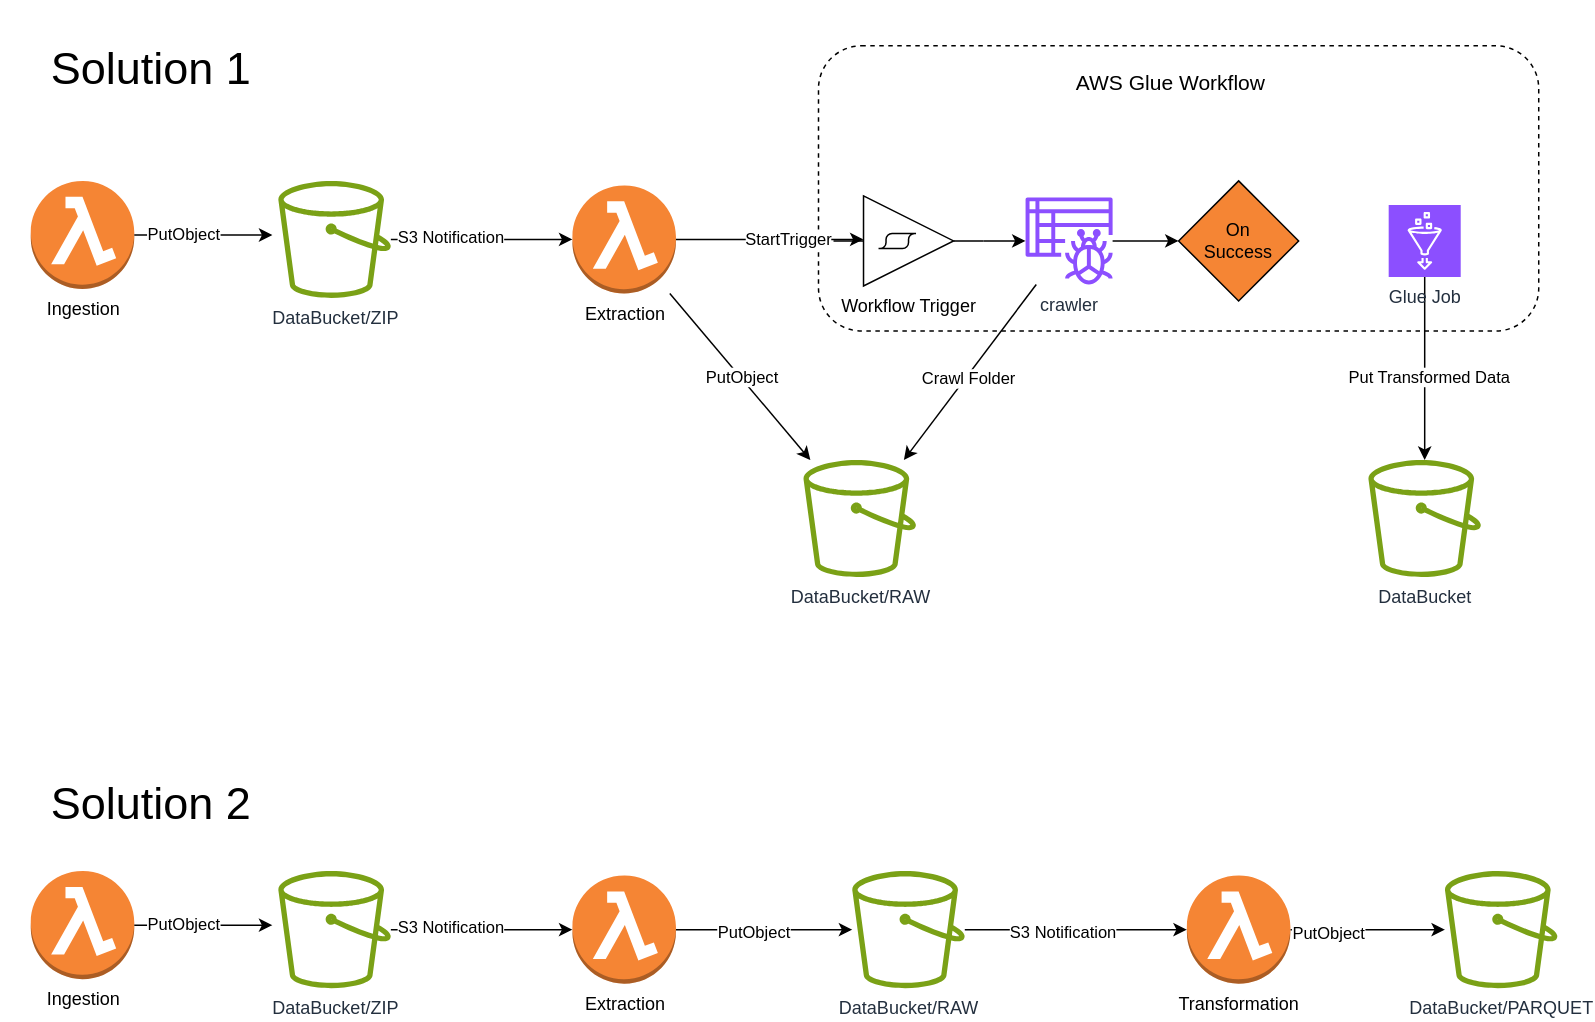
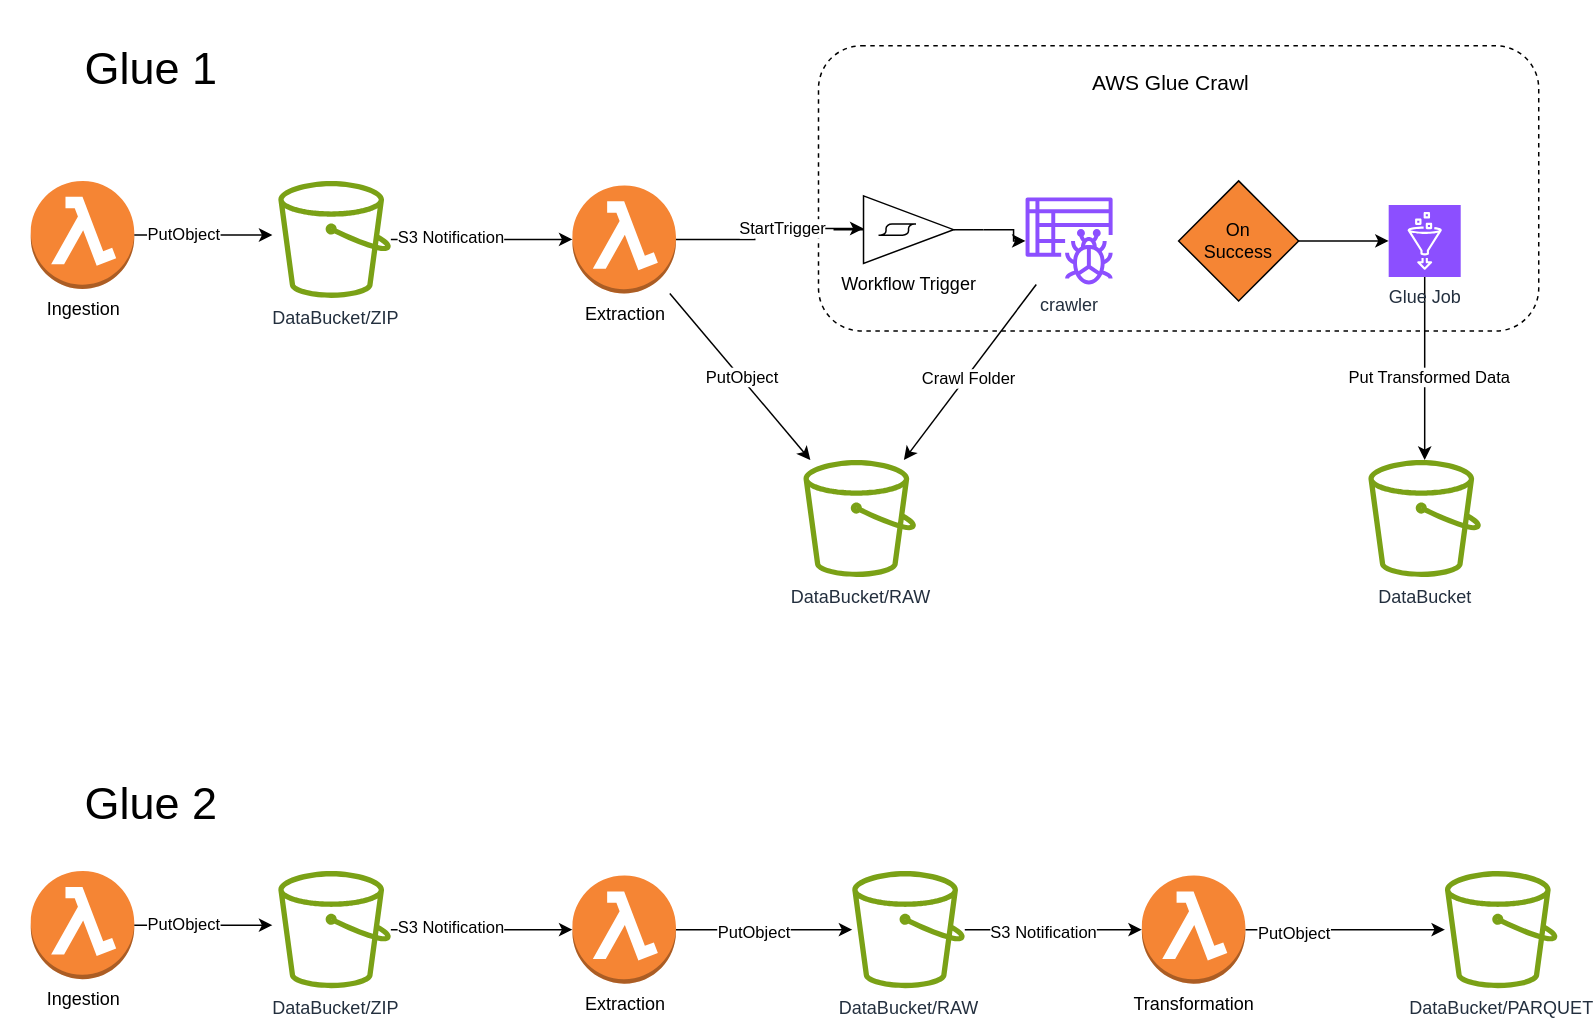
(152, 68) -> (152, 68)
(1171, 83) -> (1171, 83)
(908, 241) -> (908, 230)
(1140, 241) -> none
none -> (1338, 241)
(152, 803) -> (152, 803)
(1238, 929) -> (1193, 929)
